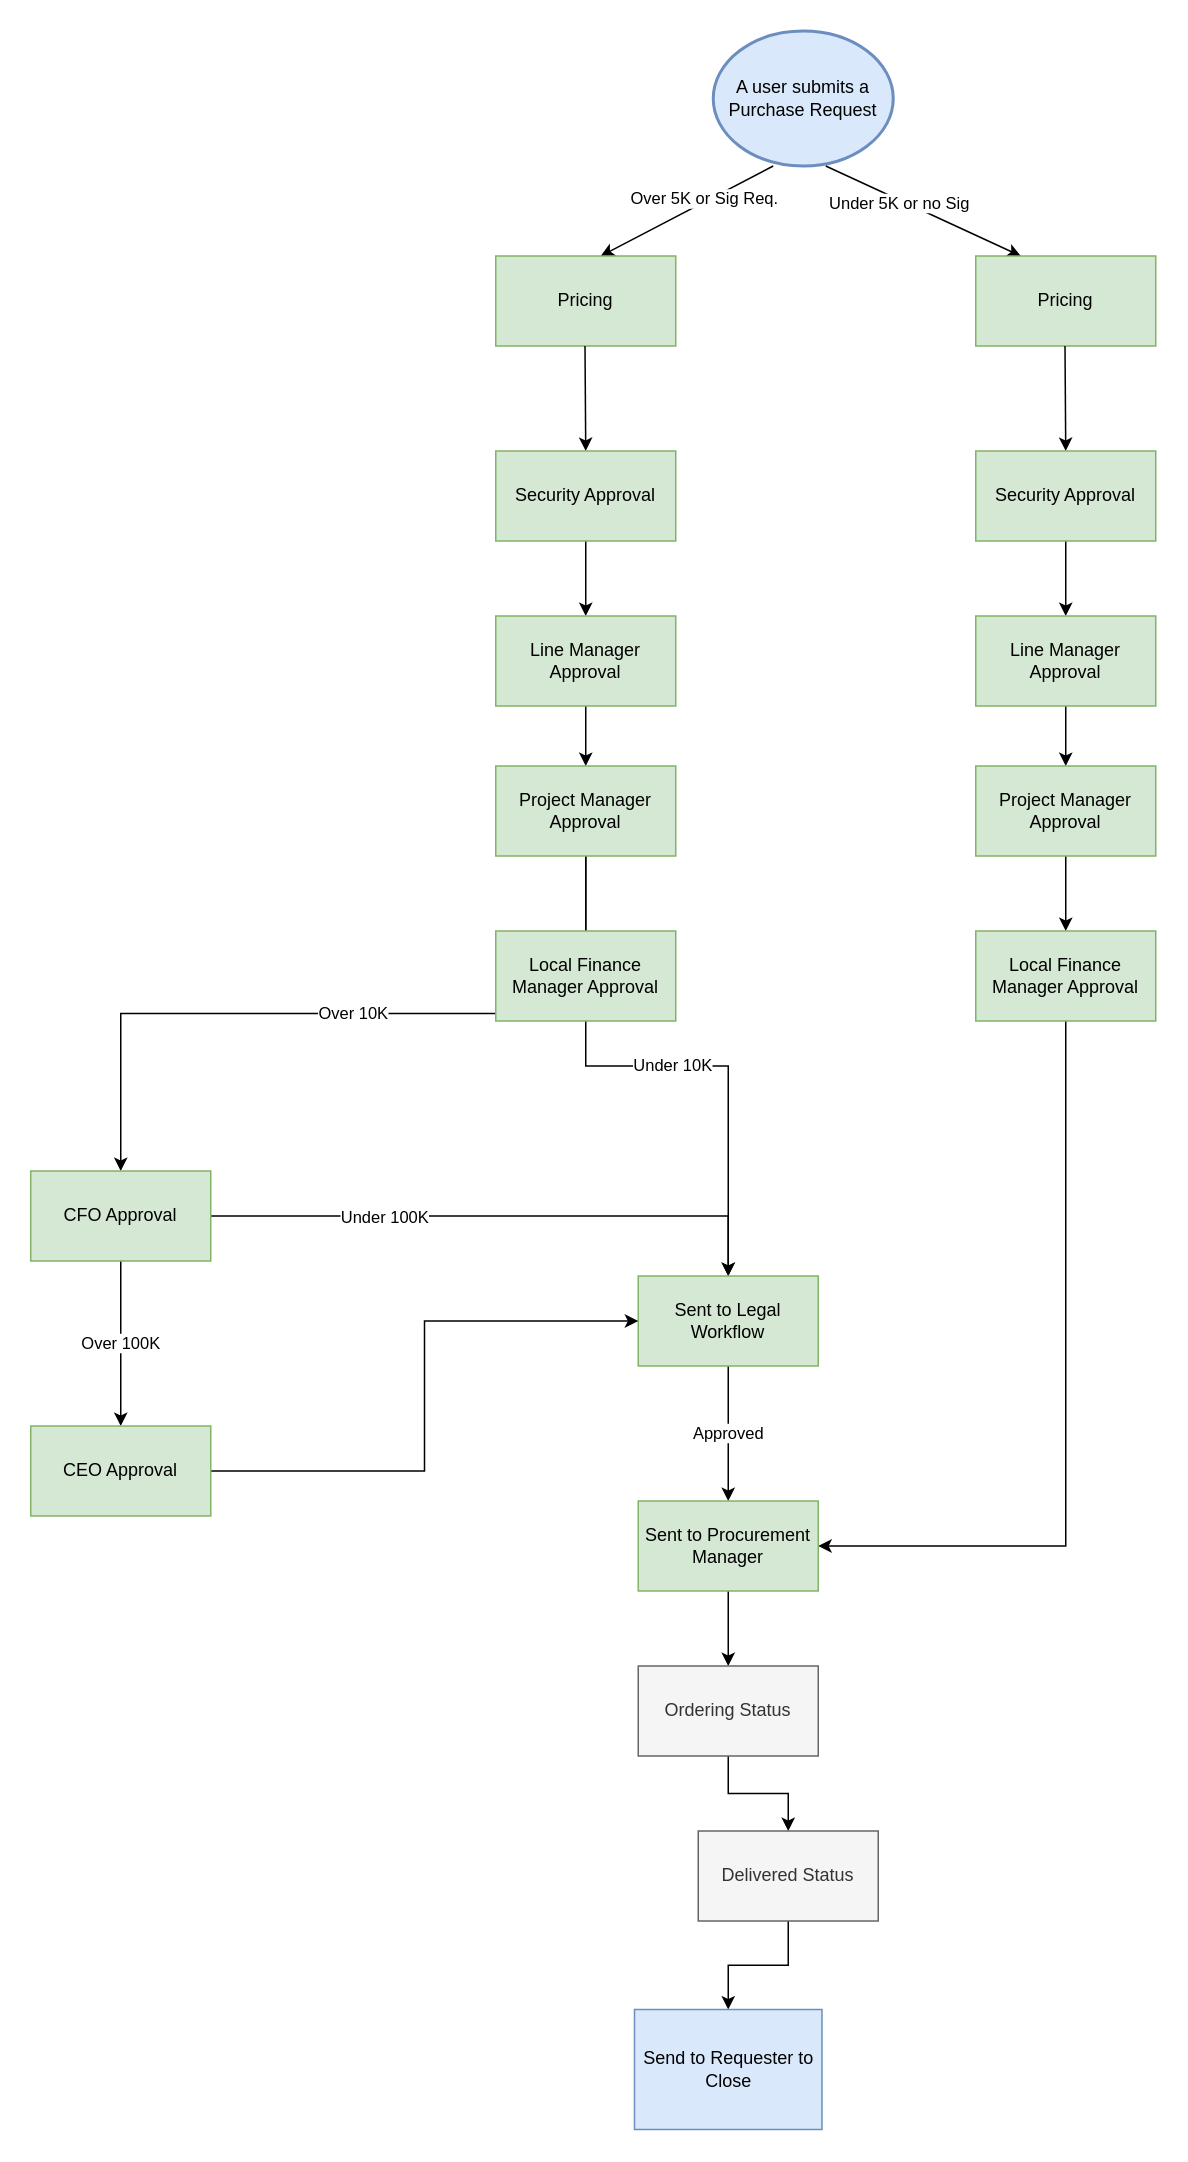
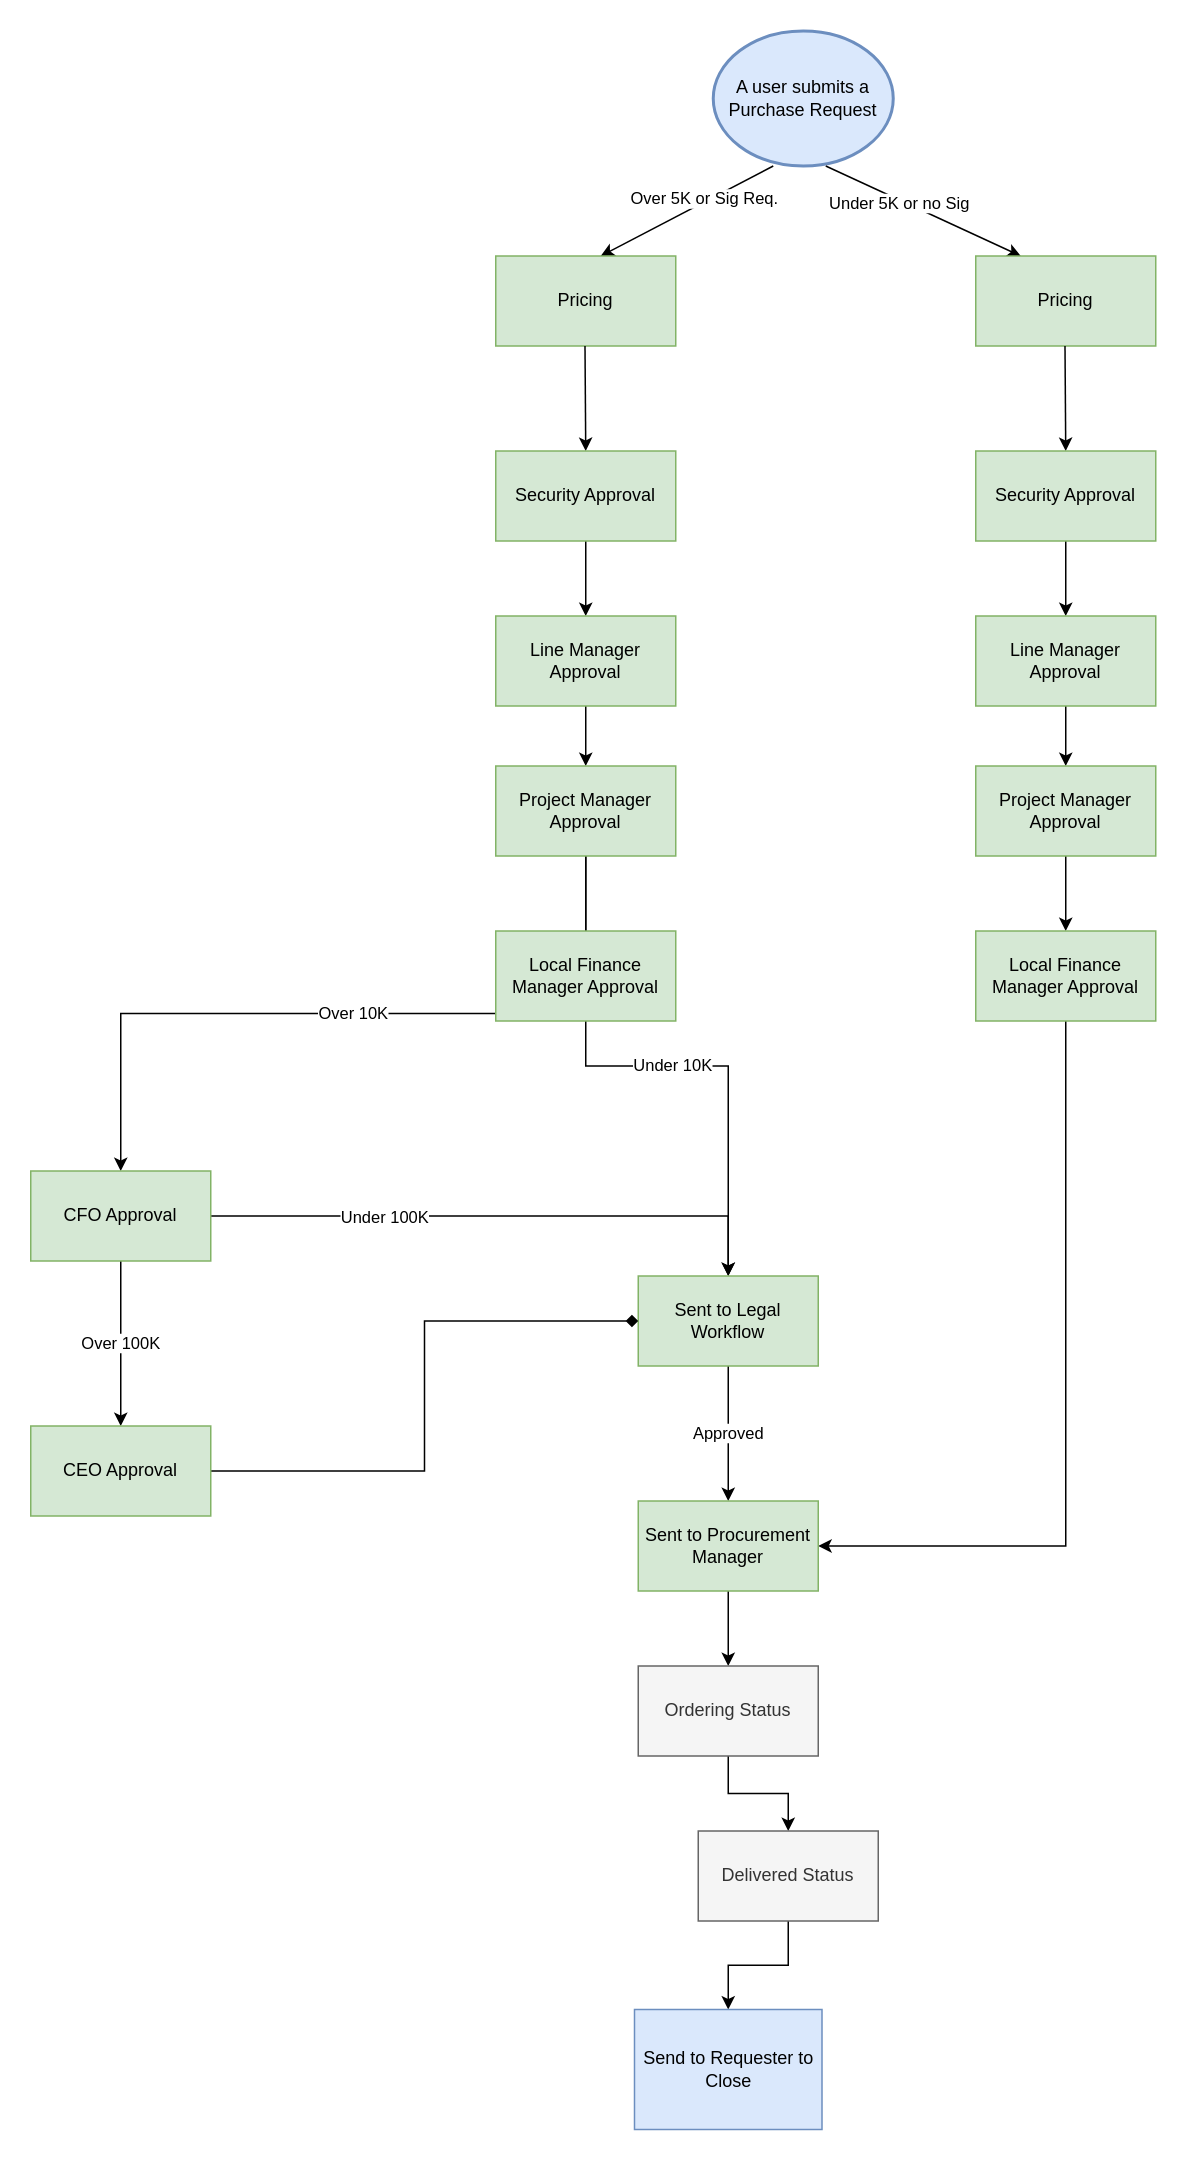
(627, 1321) -> (626, 1321)
